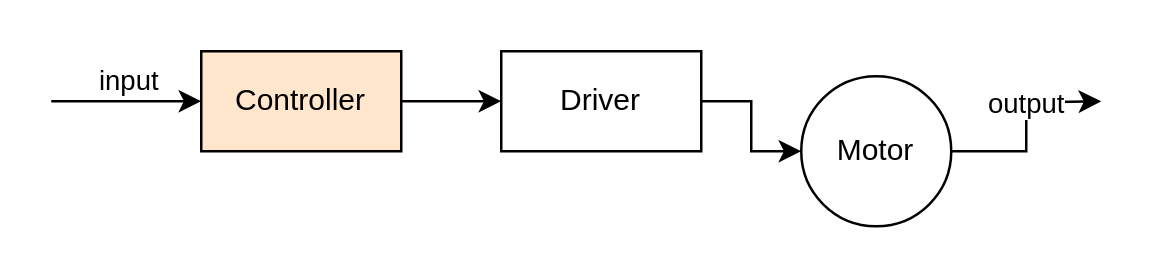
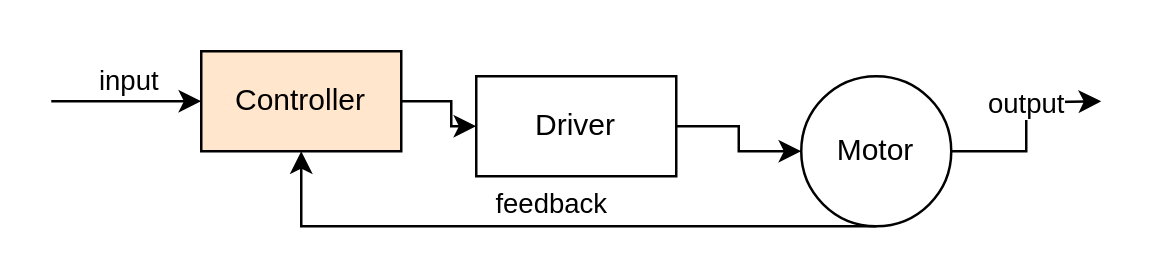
(601, 101) -> (576, 126)
none -> (555, 226)
